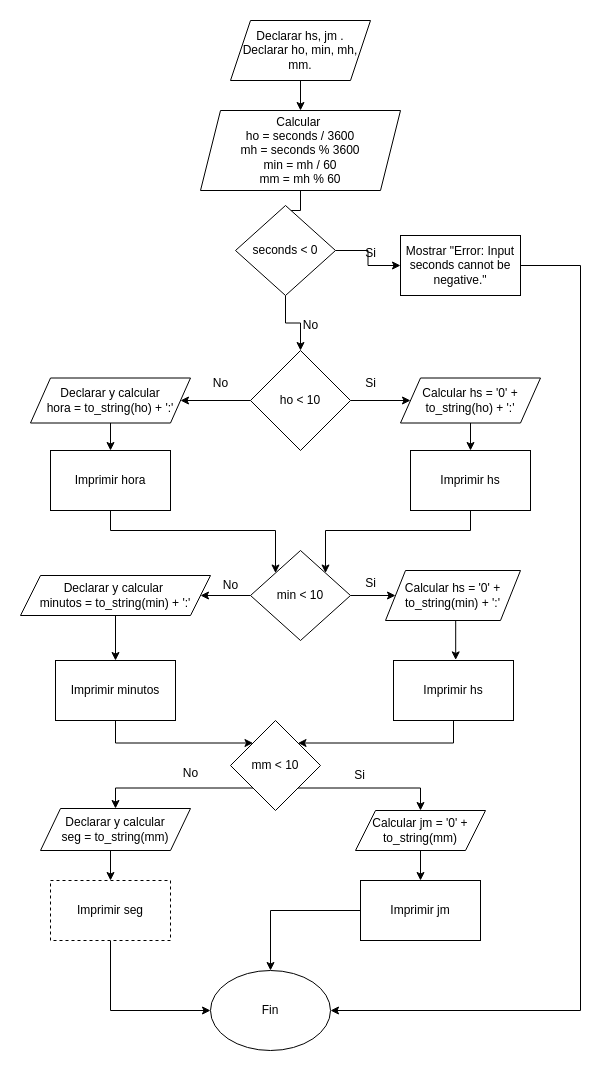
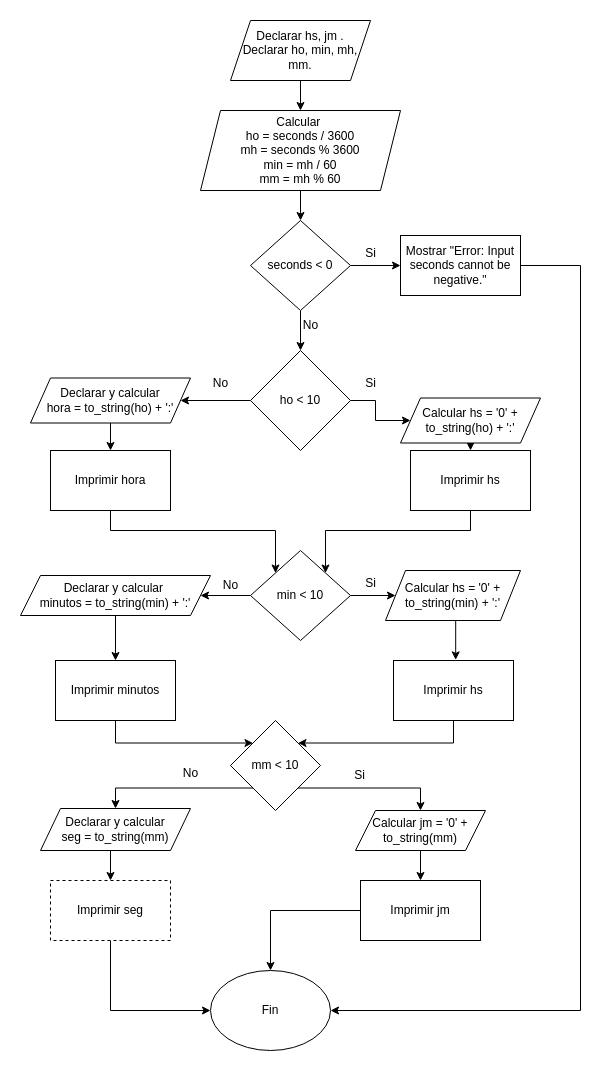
(286, 251) -> (301, 266)
(471, 401) -> (471, 421)
